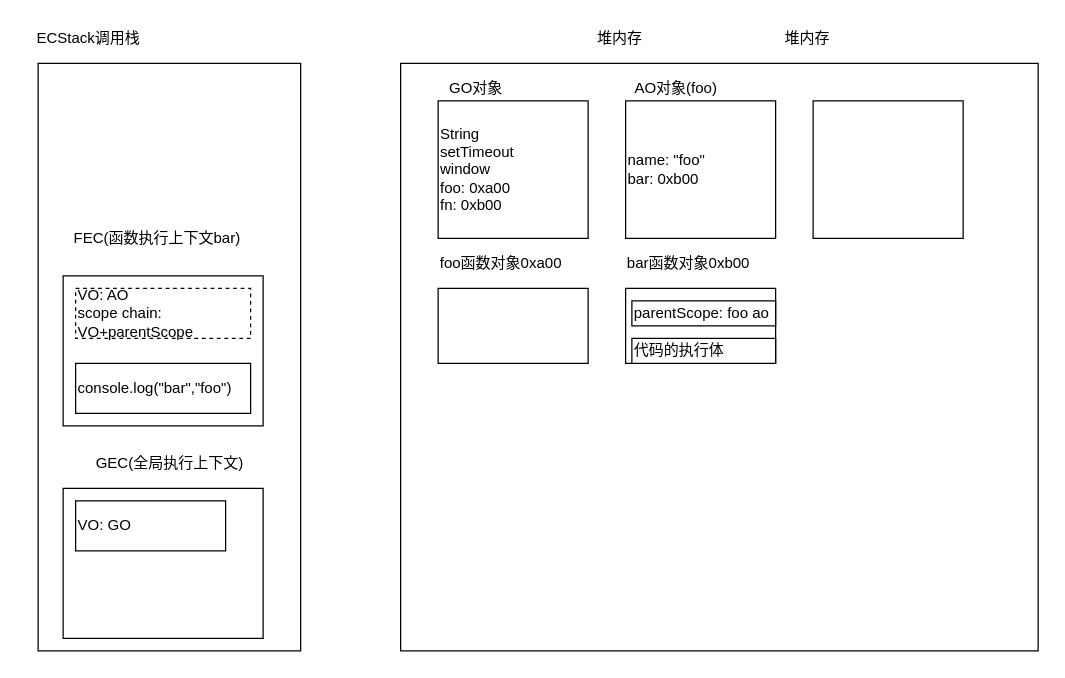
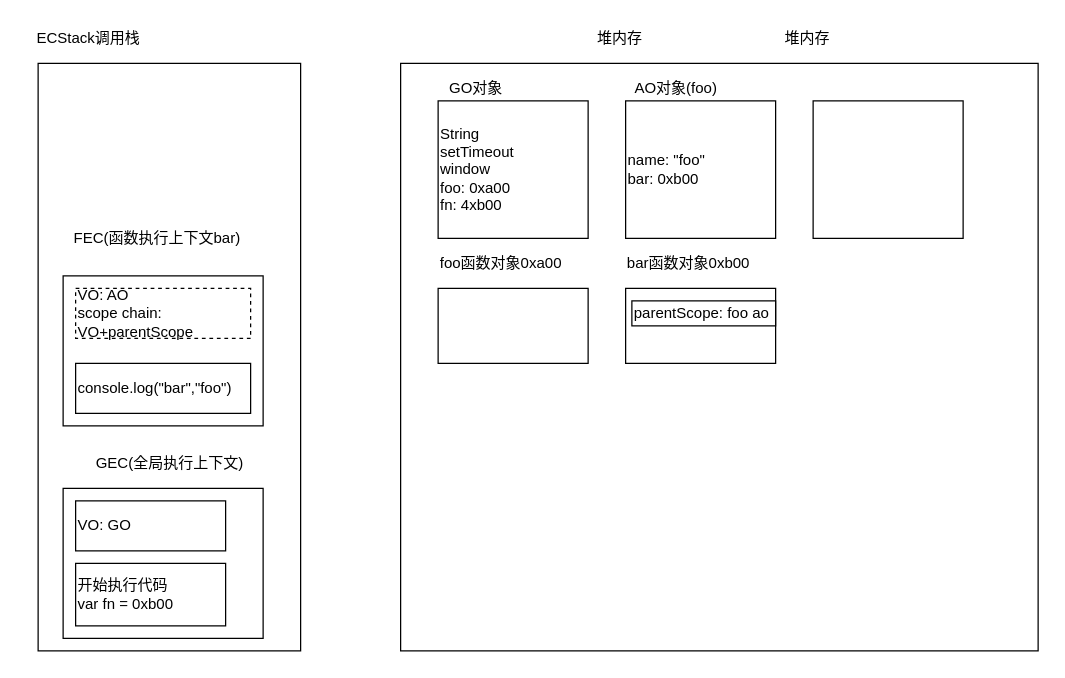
(481, 169) -> (481, 169)
(704, 351) -> none
none -> (151, 594)
